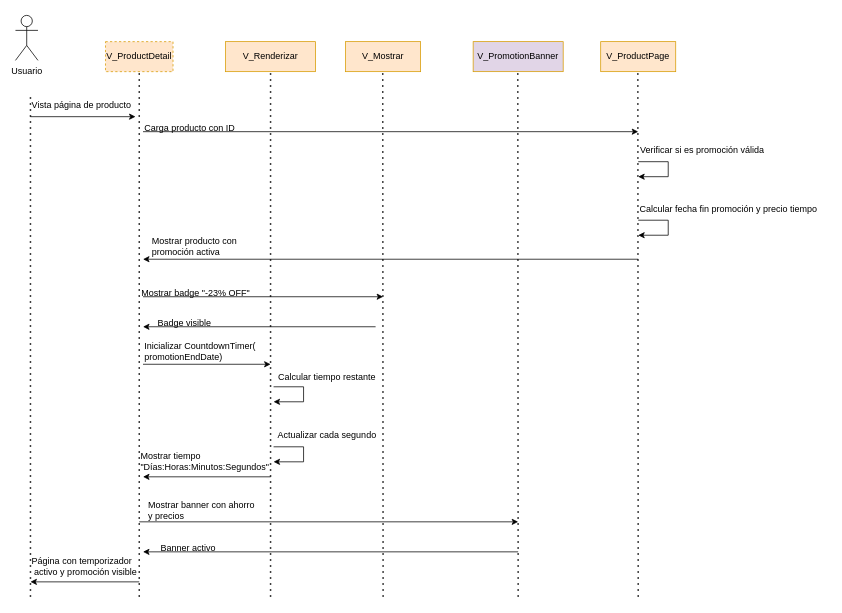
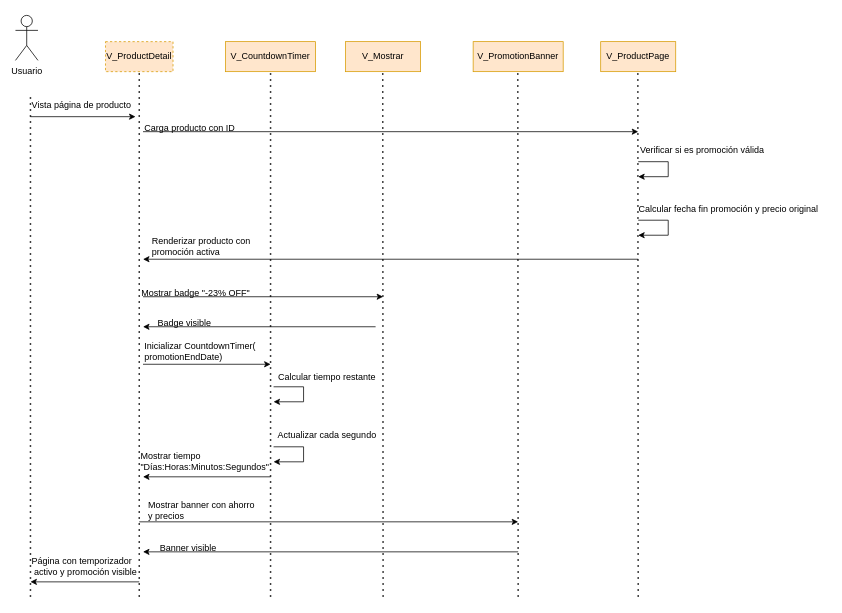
(270, 57) -> (270, 57)
(518, 57) -> (518, 57)
(728, 209) -> (728, 209)
(200, 246) -> (206, 246)
(188, 548) -> (188, 548)
